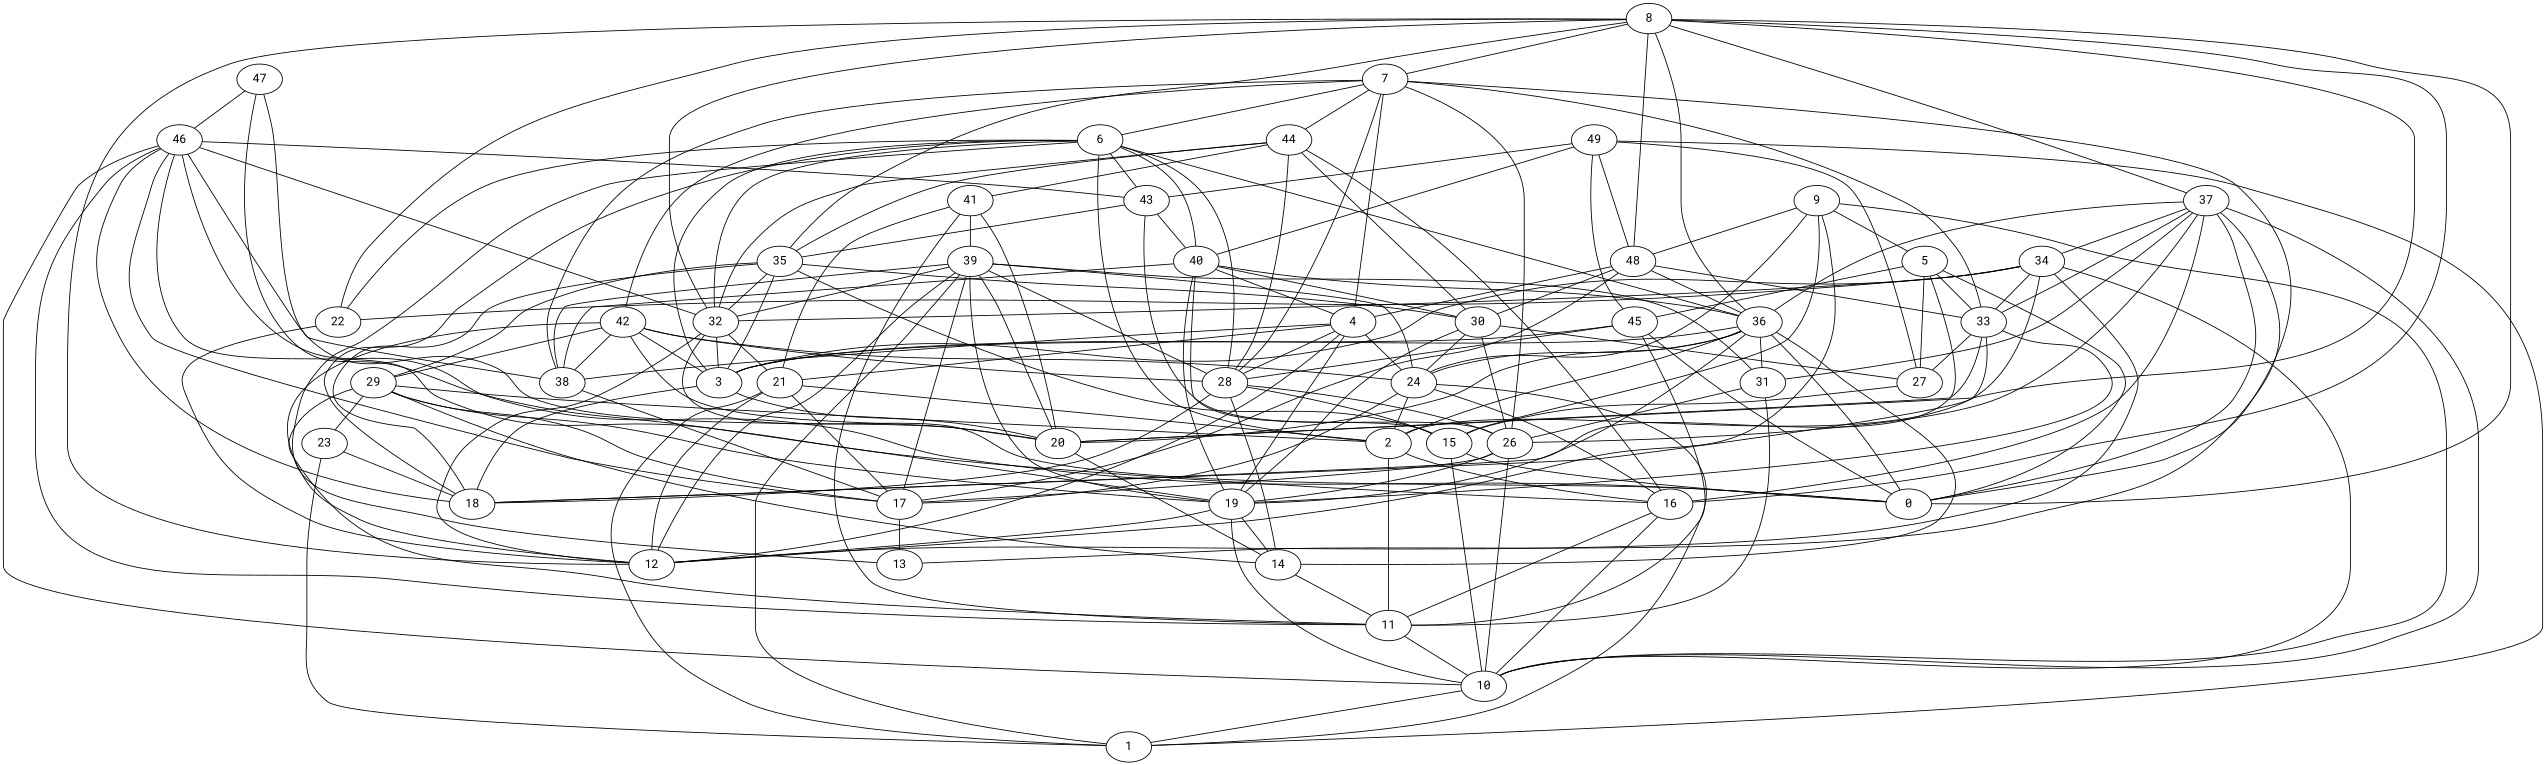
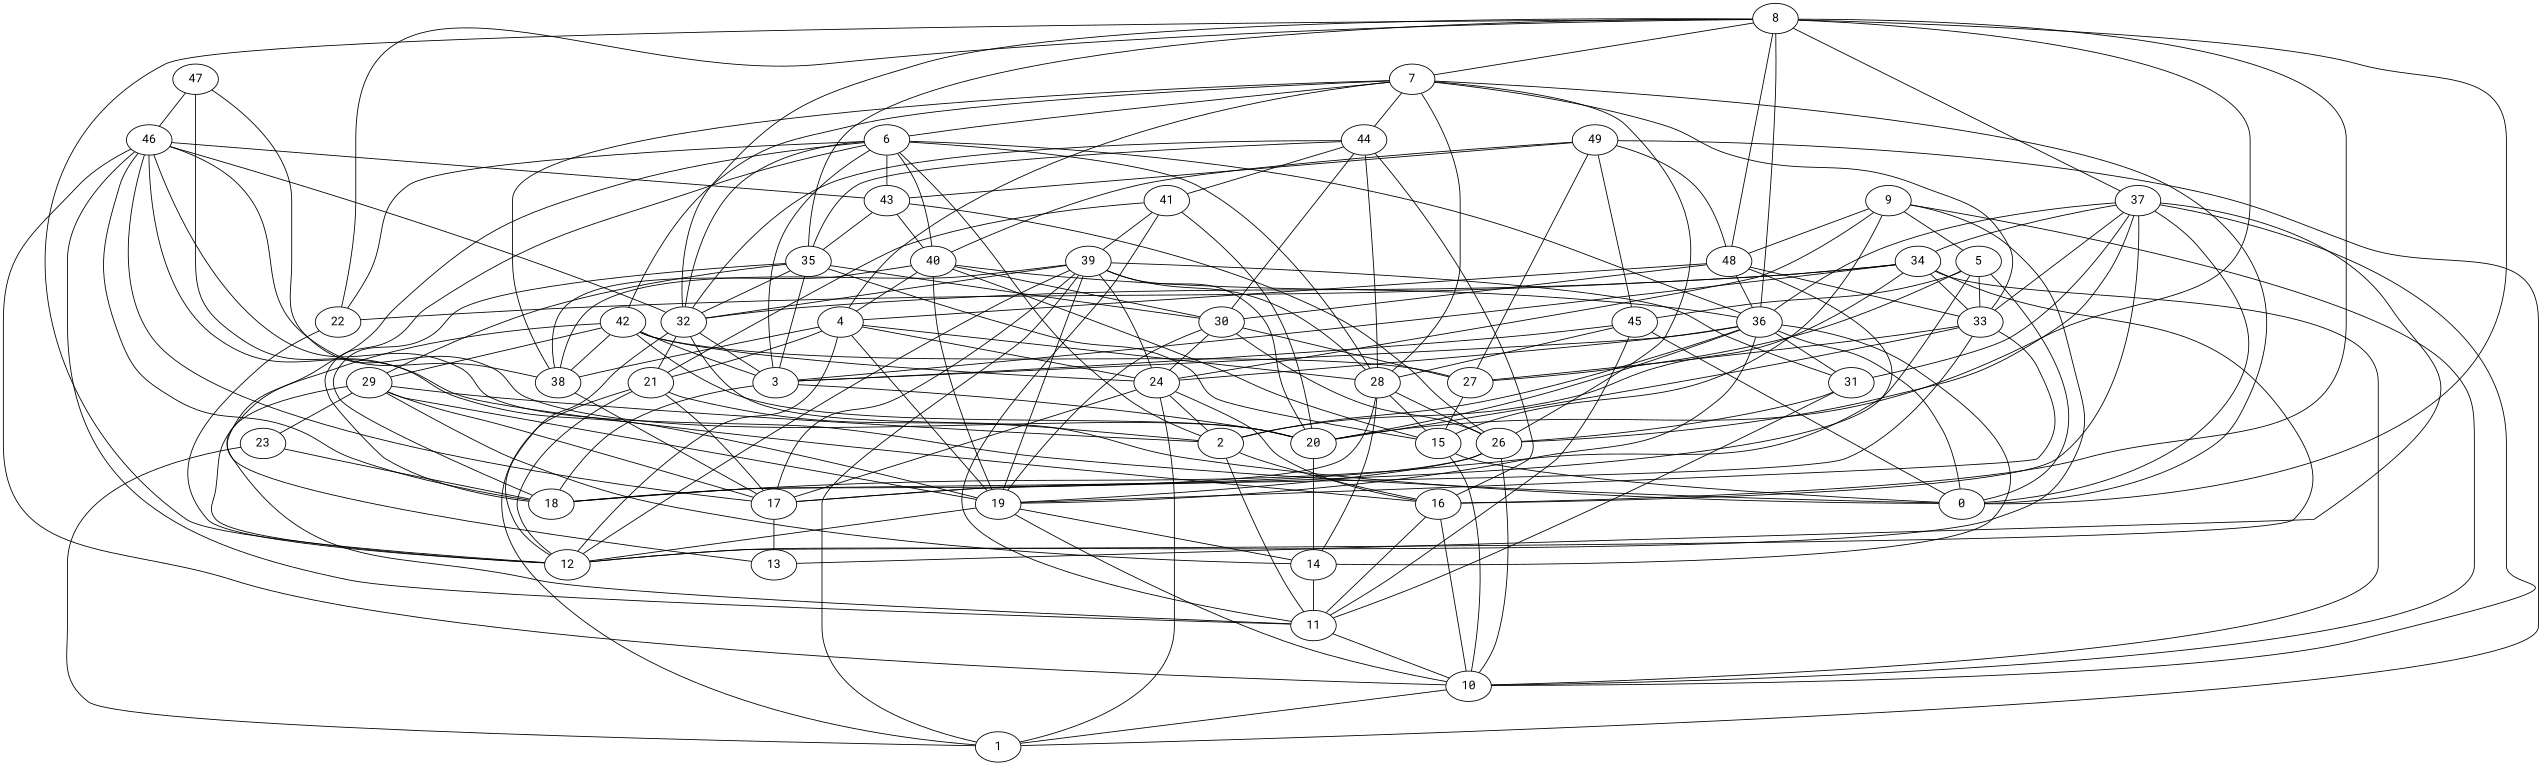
(908, 363) -> (1105, 359)
